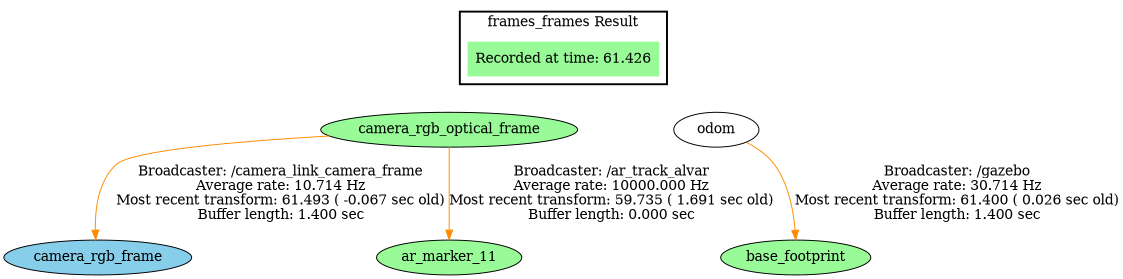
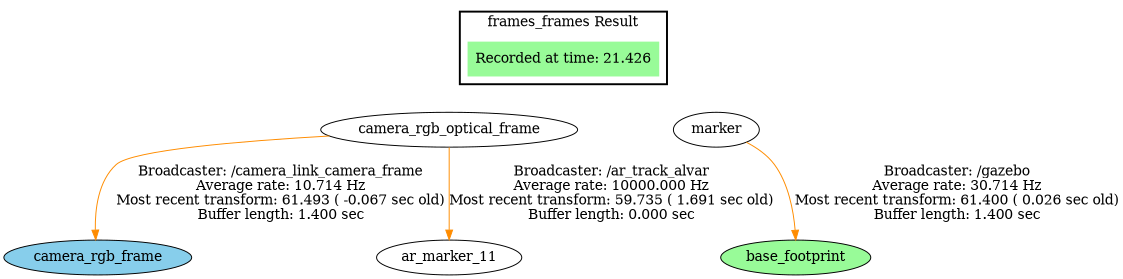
(563, 59) -> (563, 59)
(449, 130) -> (449, 130)
(716, 130) -> (716, 130)
(449, 258) -> (449, 258)
